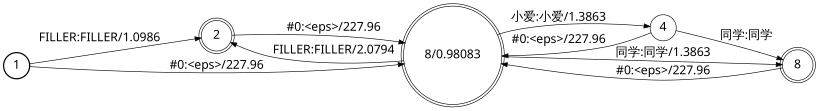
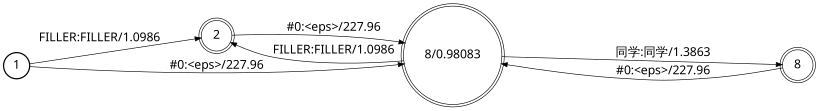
(663, 28) -> none
(334, 50) -> (334, 50)
